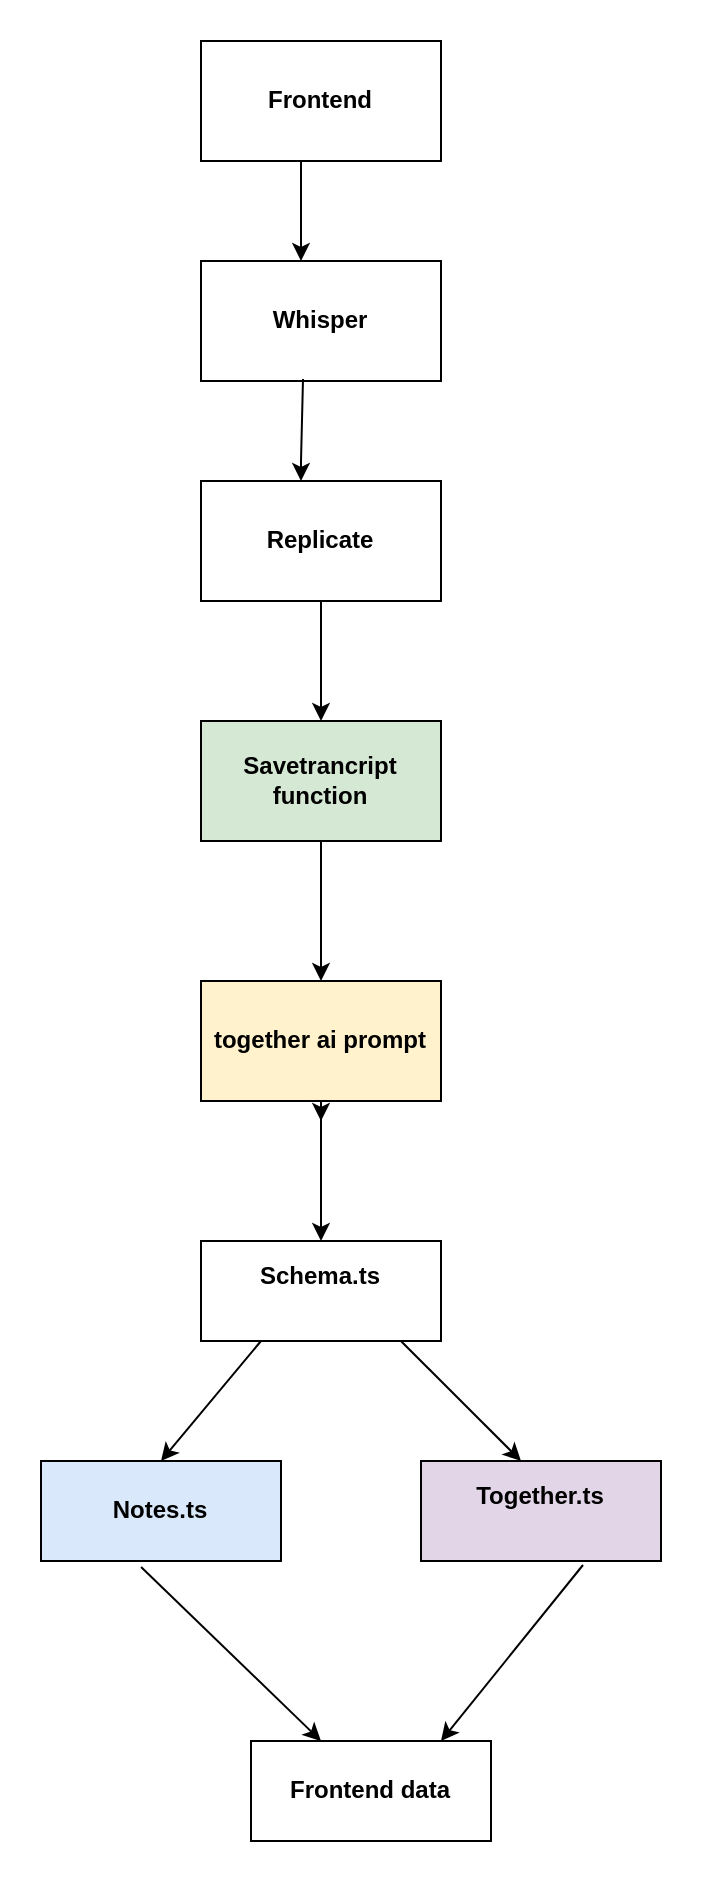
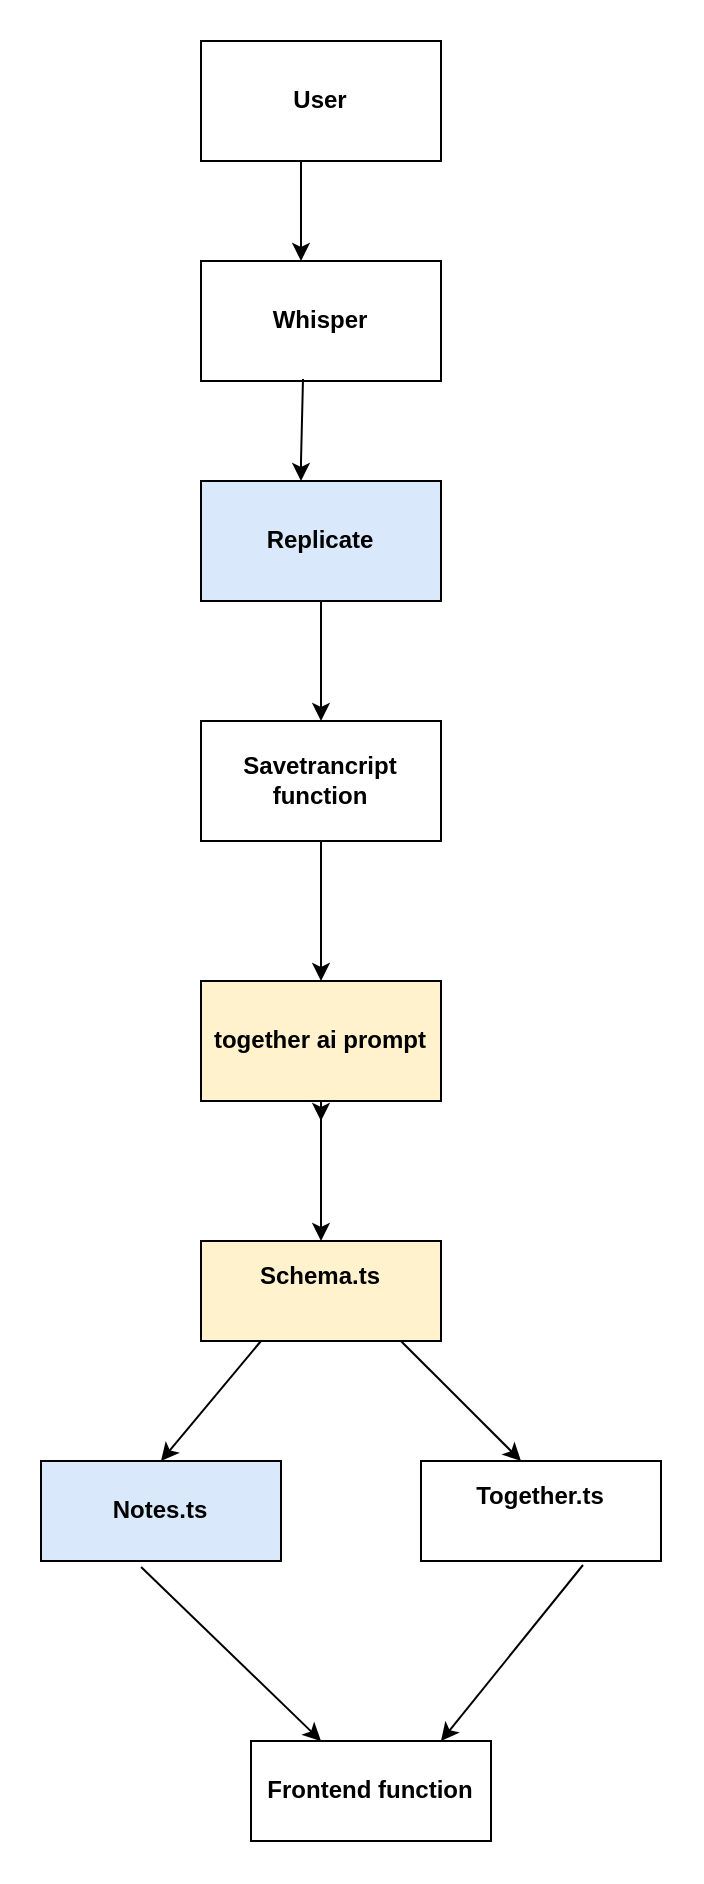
(321, 101) -> (321, 101)
(321, 541) -> (321, 541)
(321, 781) -> (321, 781)
(321, 1291) -> (321, 1291)
(541, 1511) -> (541, 1511)
(371, 1791) -> (371, 1791)
